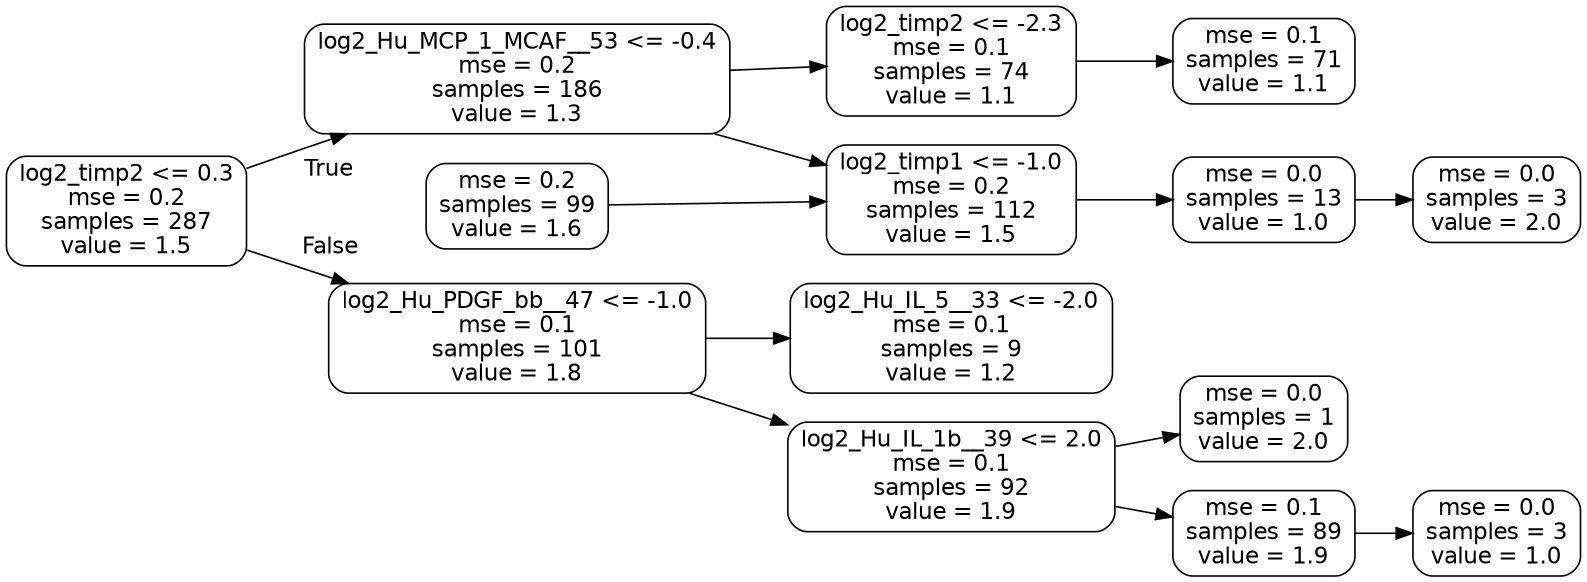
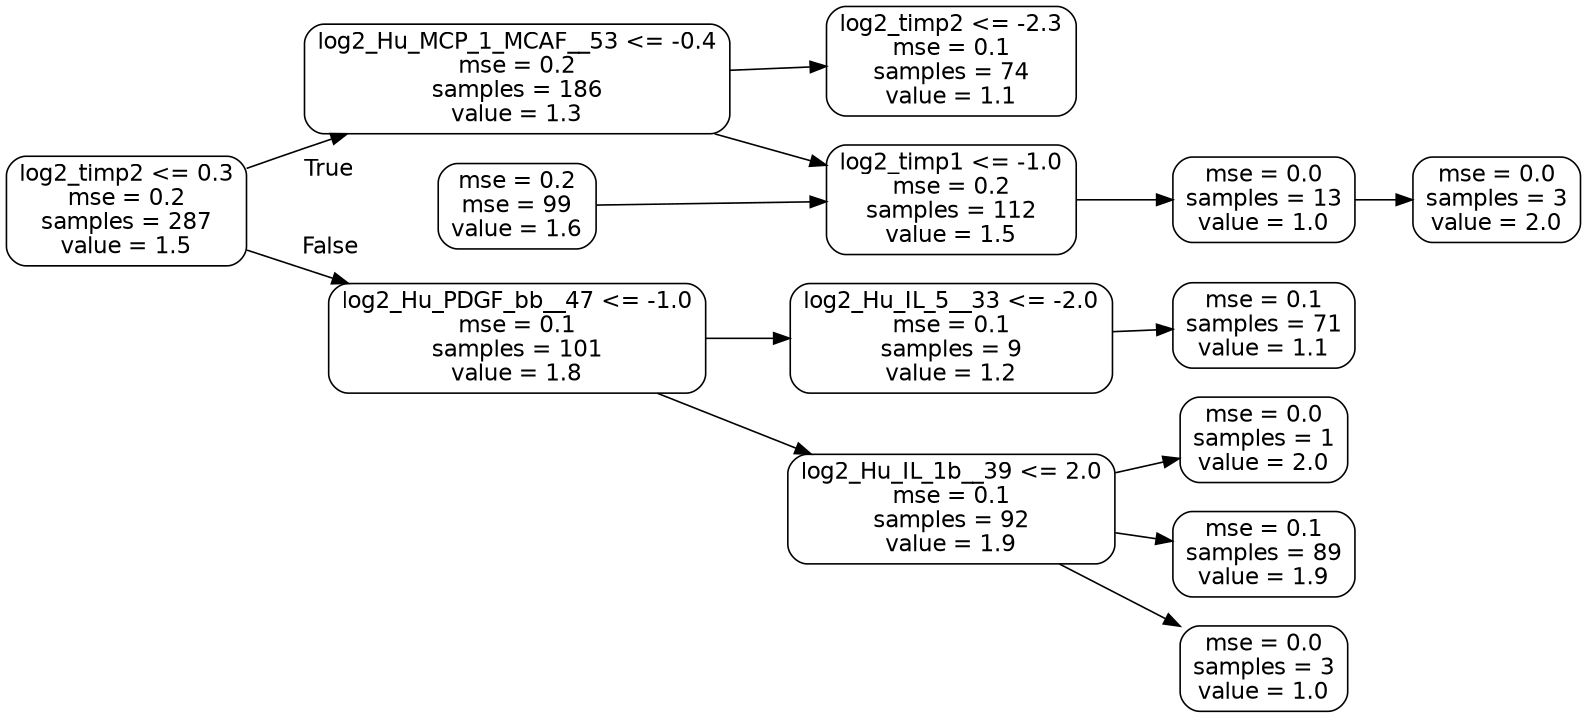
(1116, 61) -> (1135, 331)
(517, 206) -> (517, 206)
(1375, 533) -> (1112, 591)
